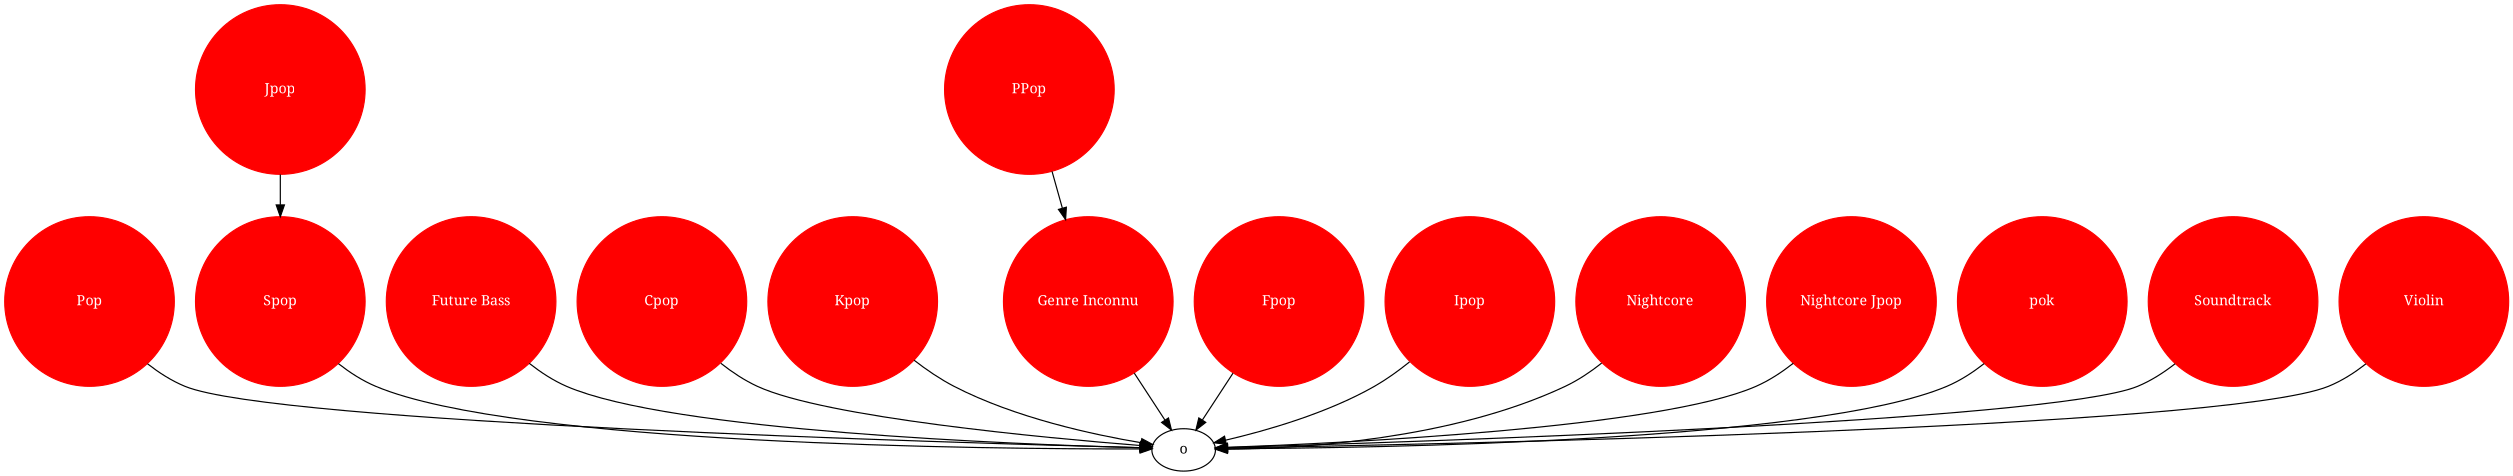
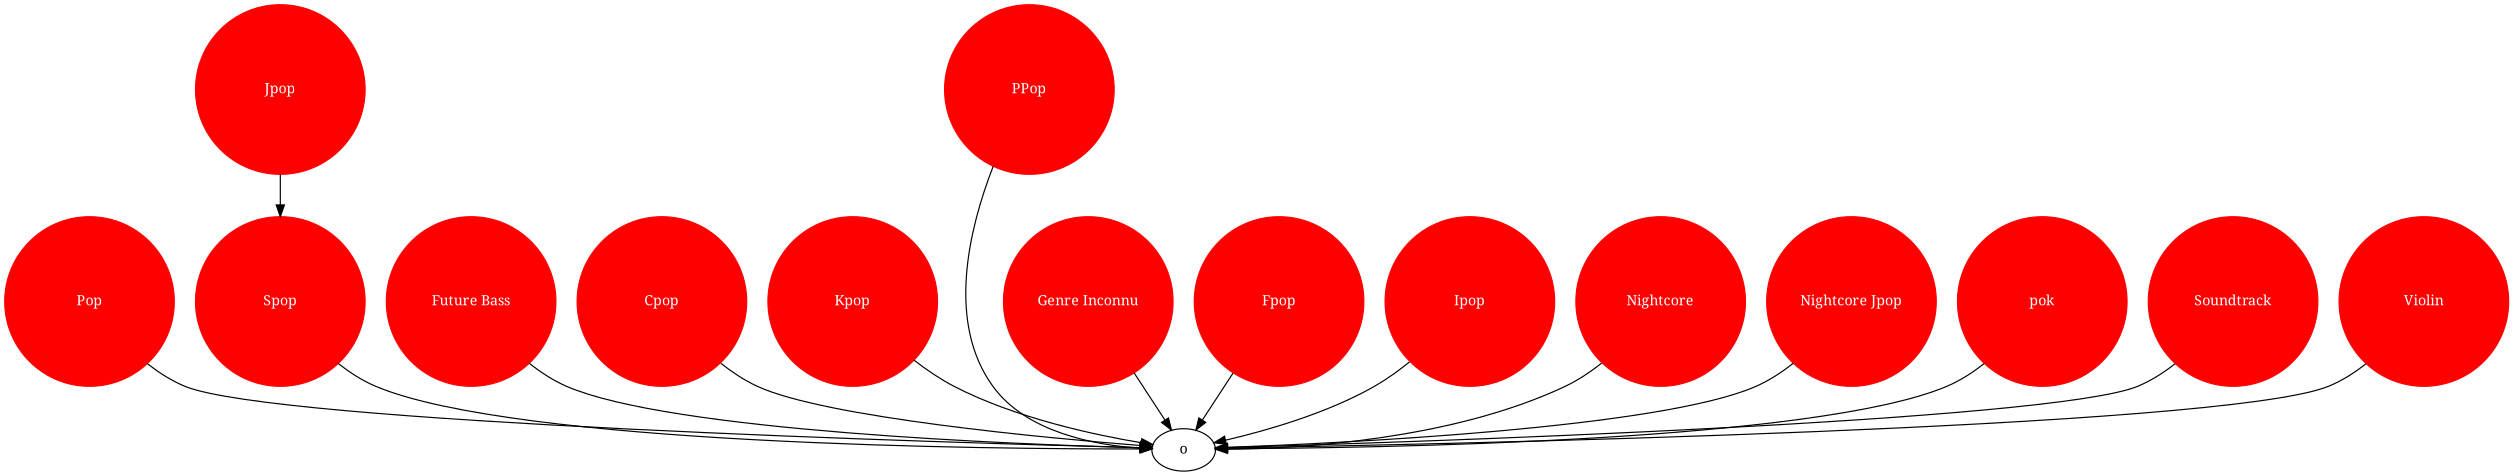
(1057, 190) -> (978, 358)
